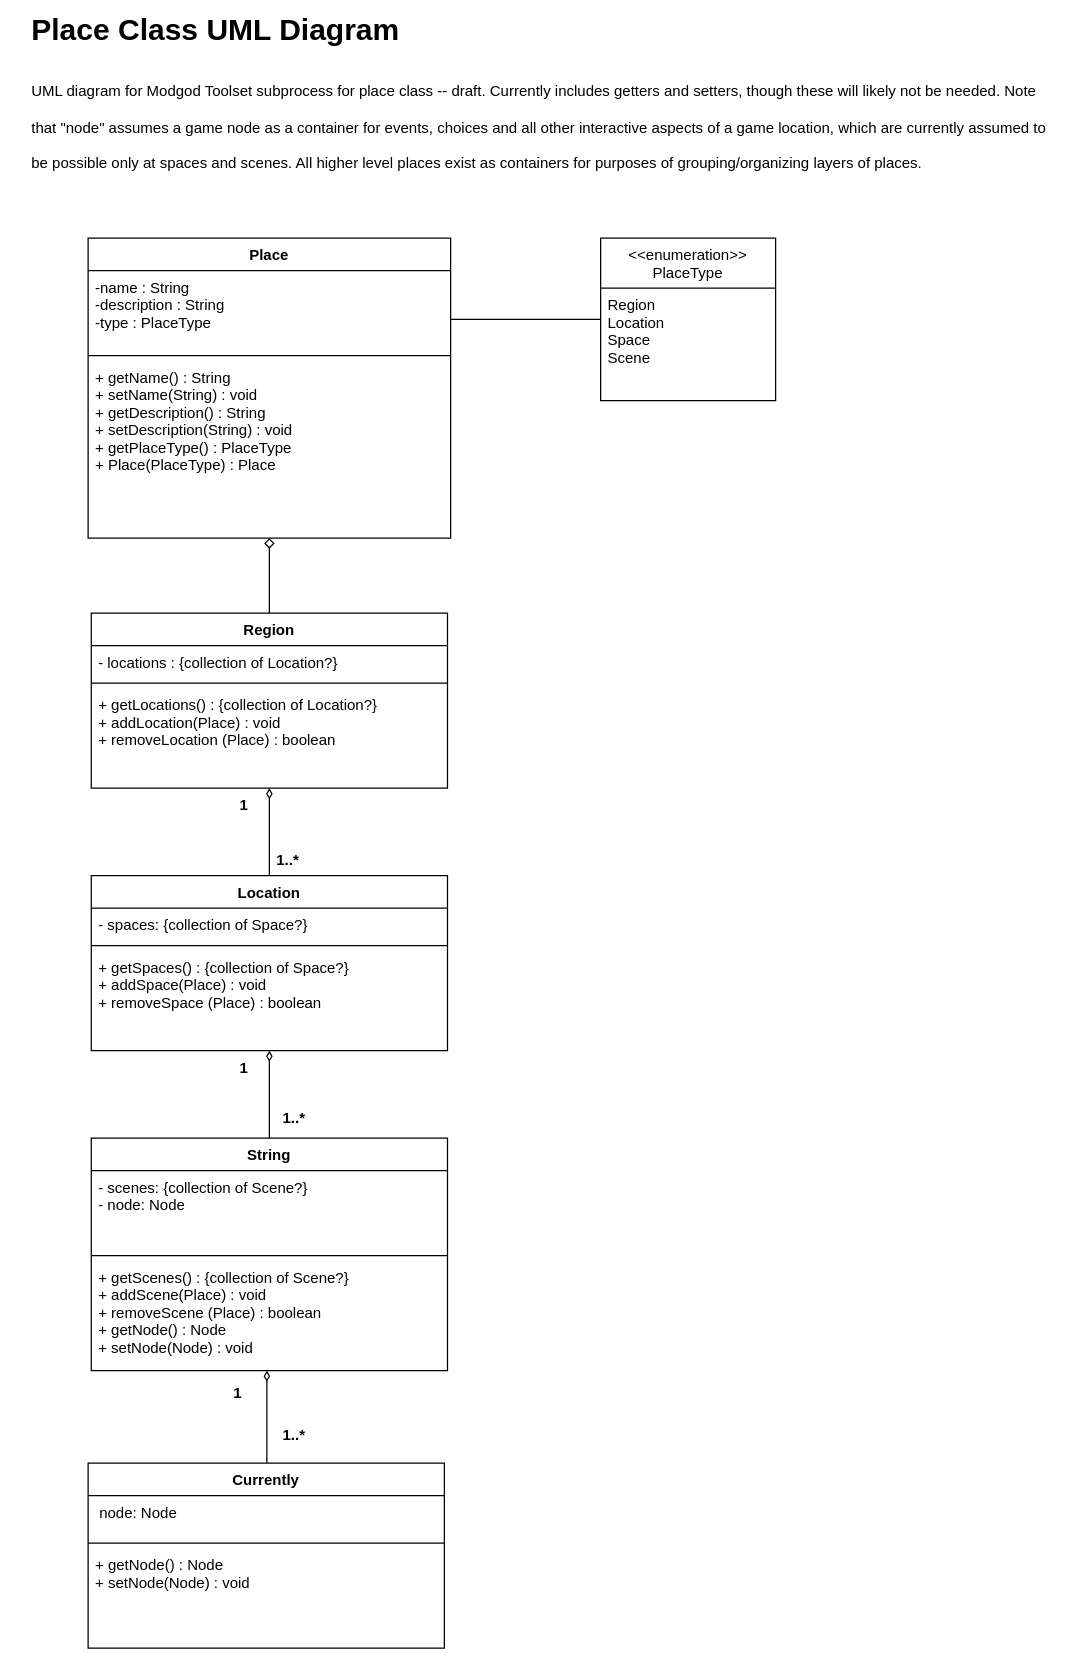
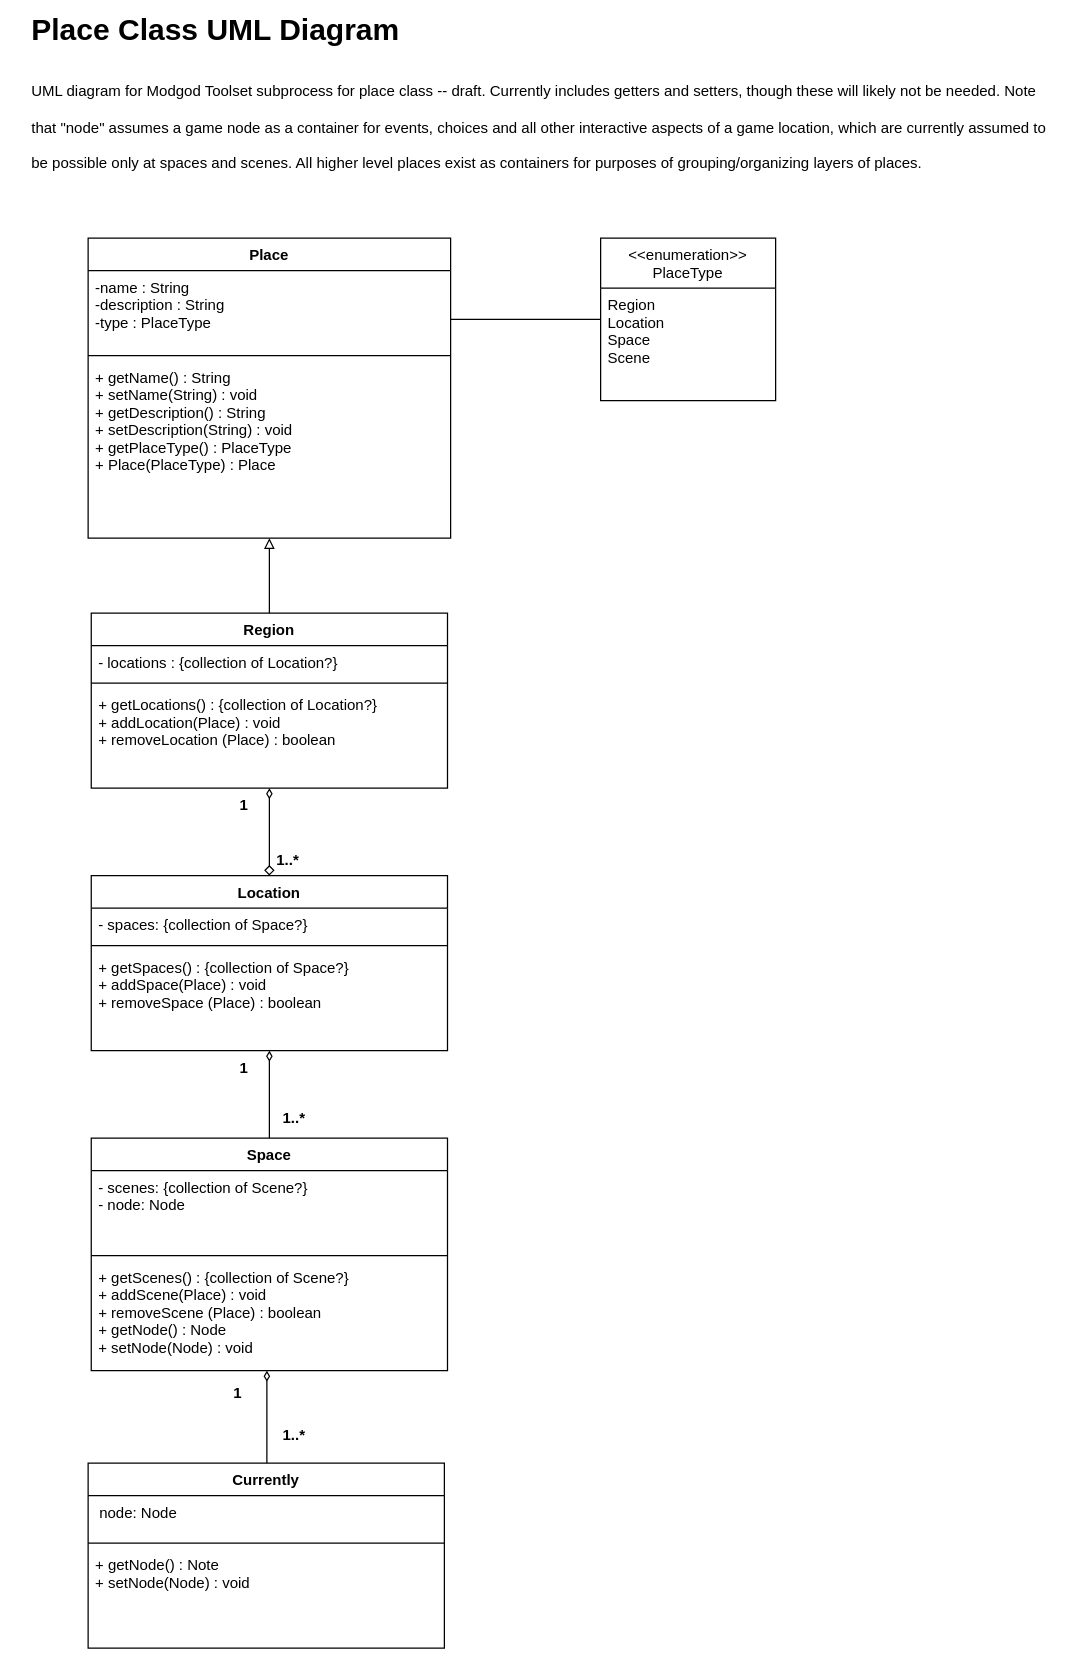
(269, 549) -> (269, 549)
(269, 870) -> (269, 865)
(269, 1155) -> (269, 1155)
(163, 1565) -> (163, 1565)
